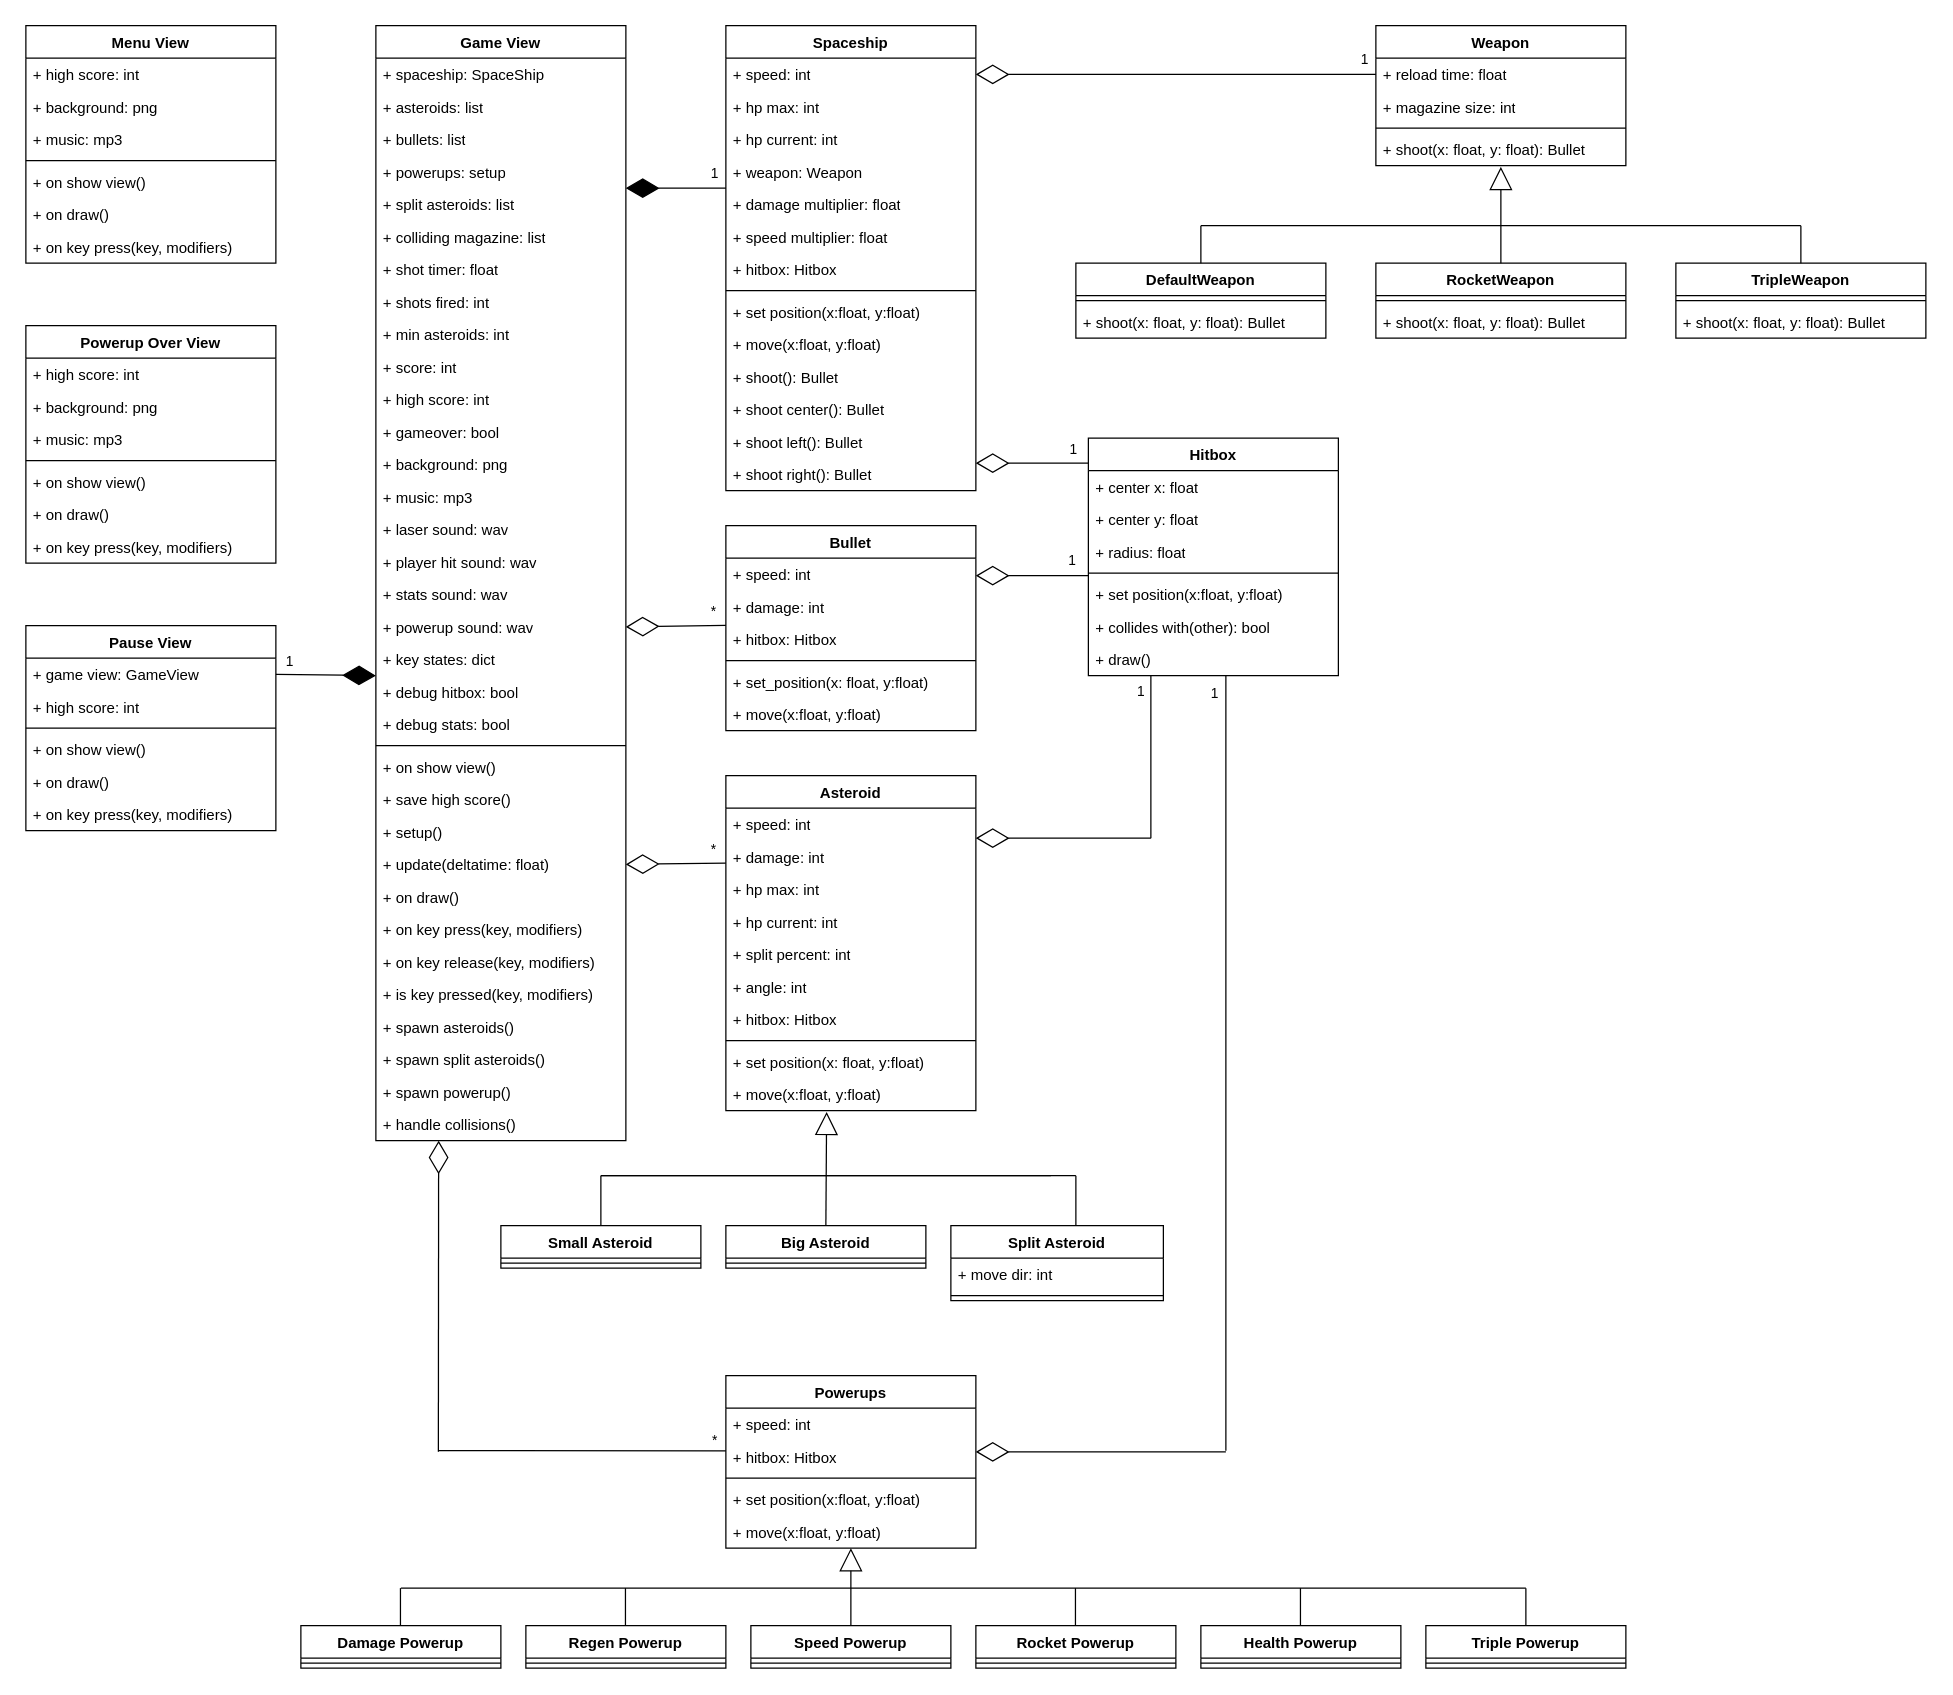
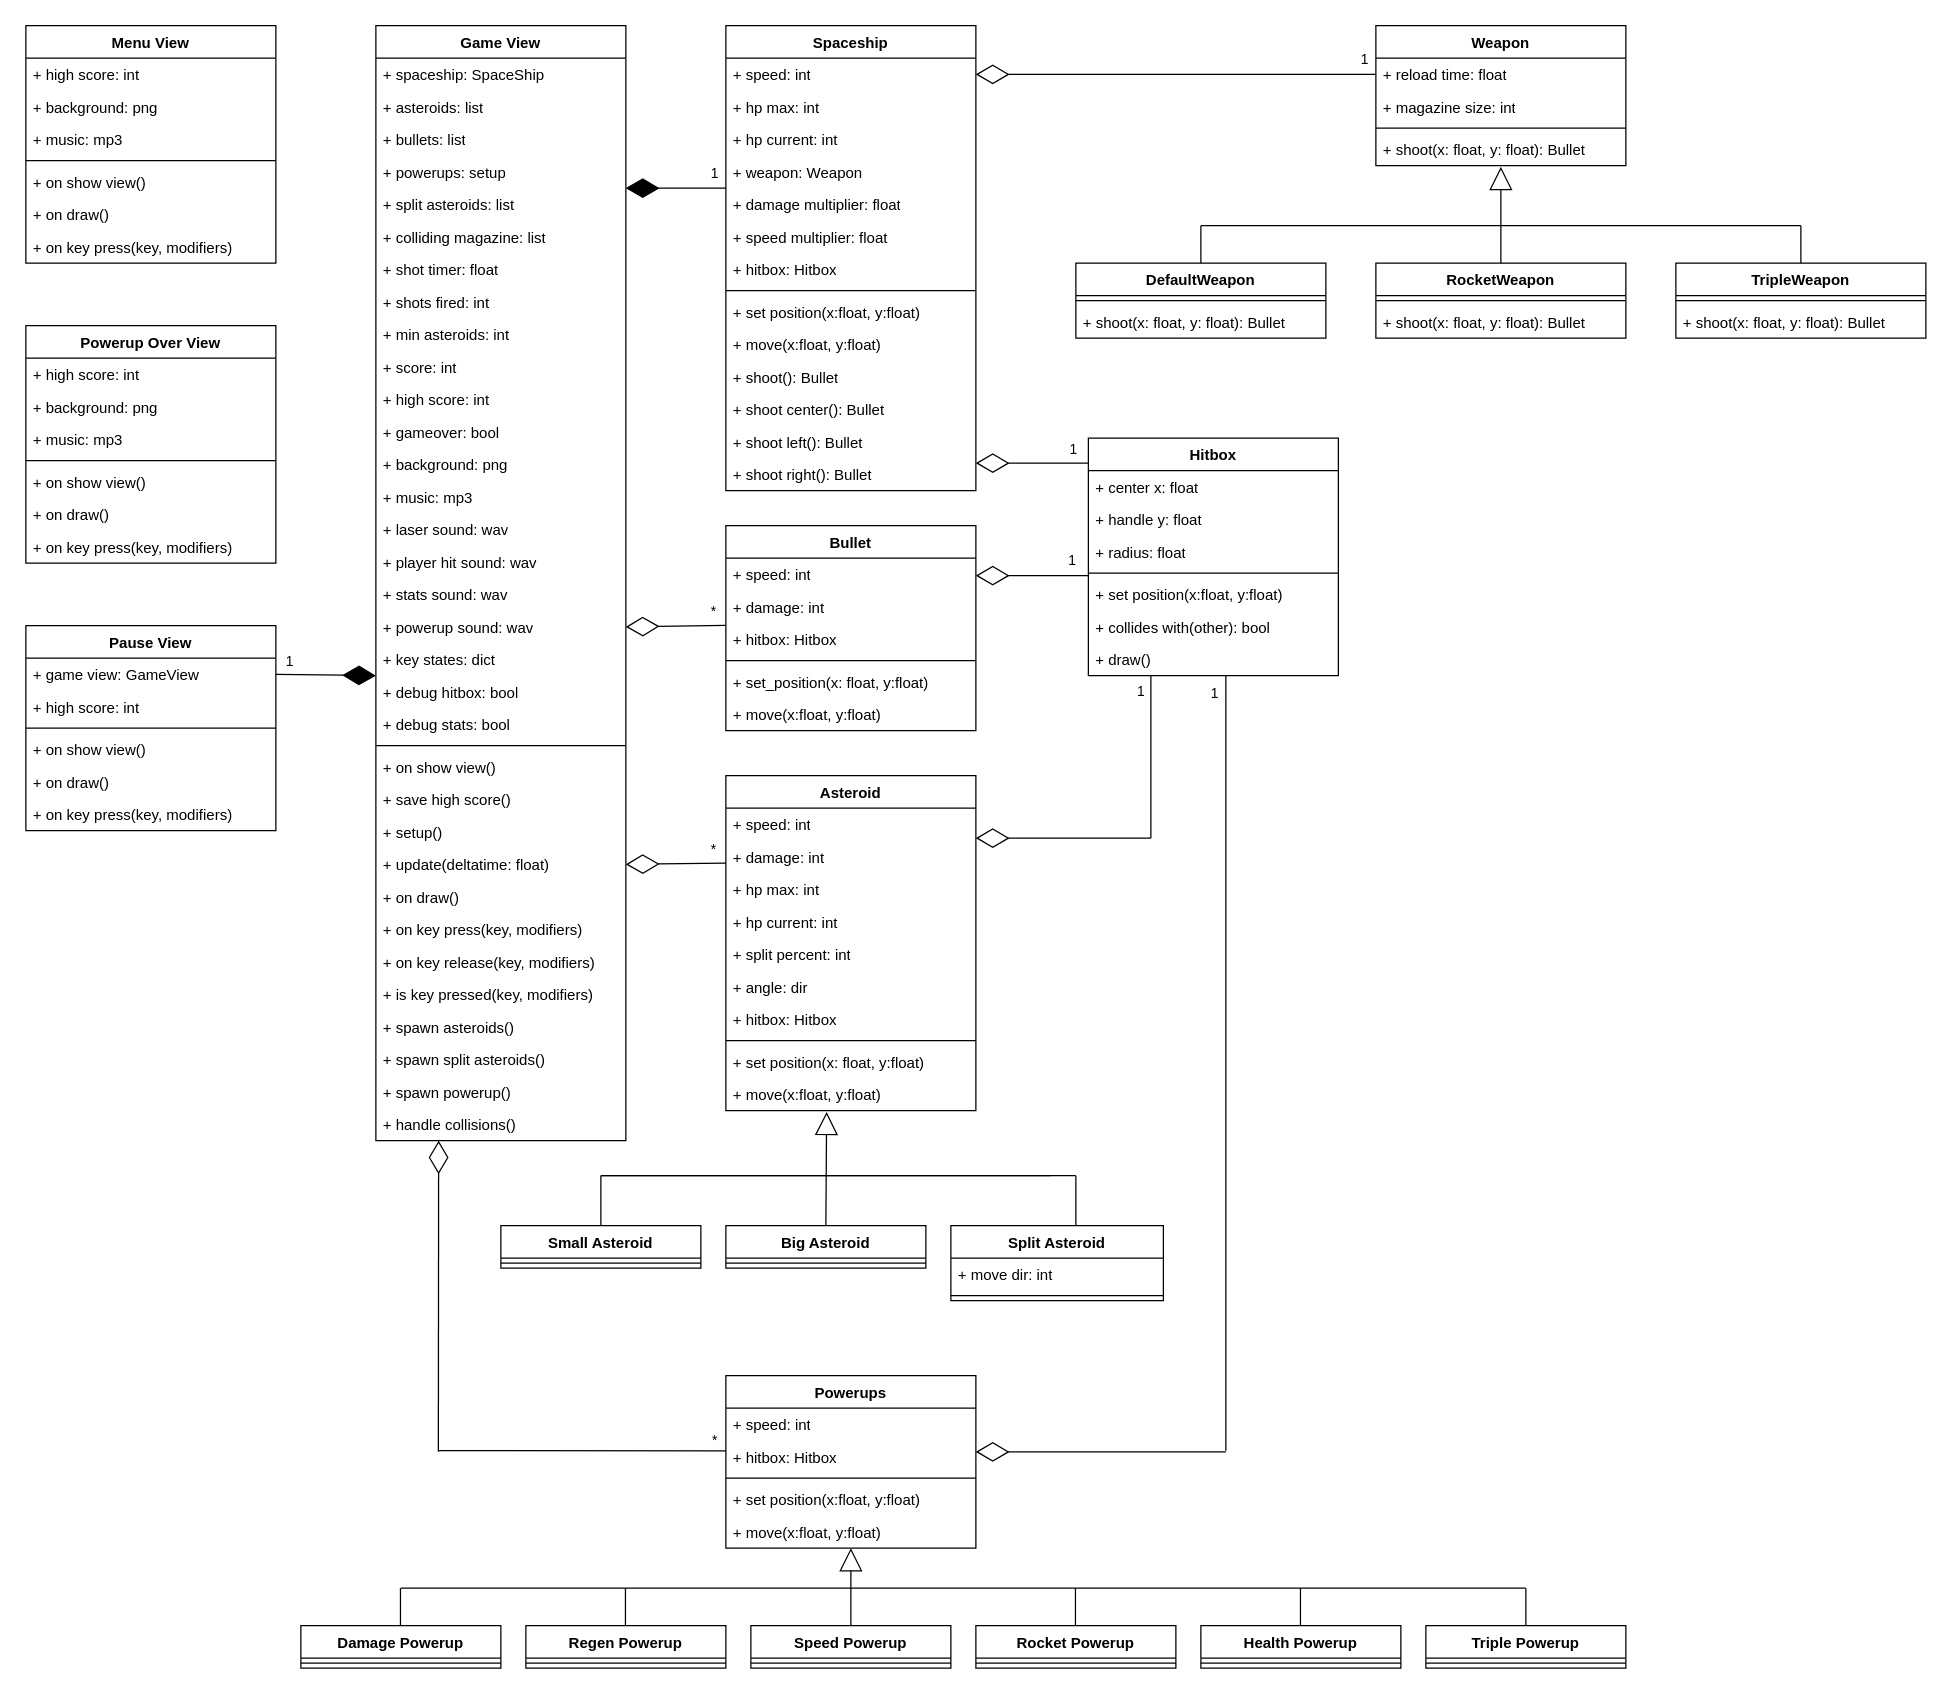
(1157, 521) -> (1155, 521)
(774, 988) -> (774, 988)
